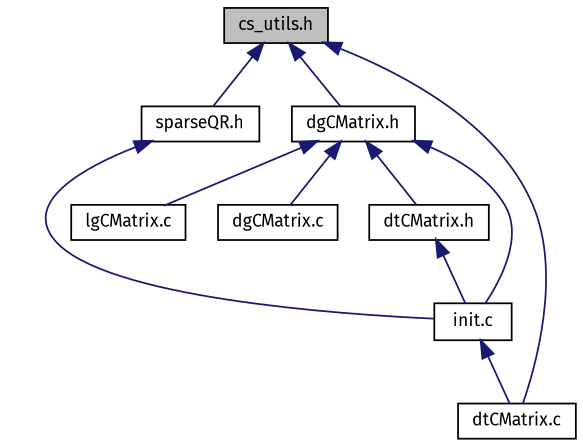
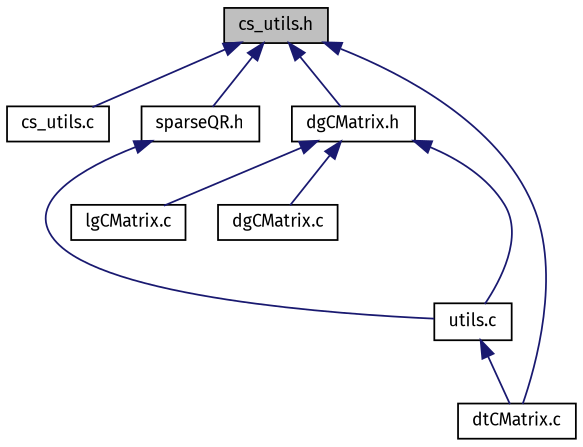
none -> (58, 124)
(429, 222) -> none
(473, 322) -> (473, 322)
